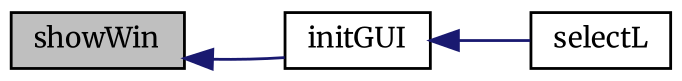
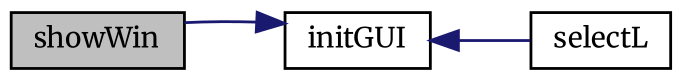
(249, 59) -> (221, 22)
